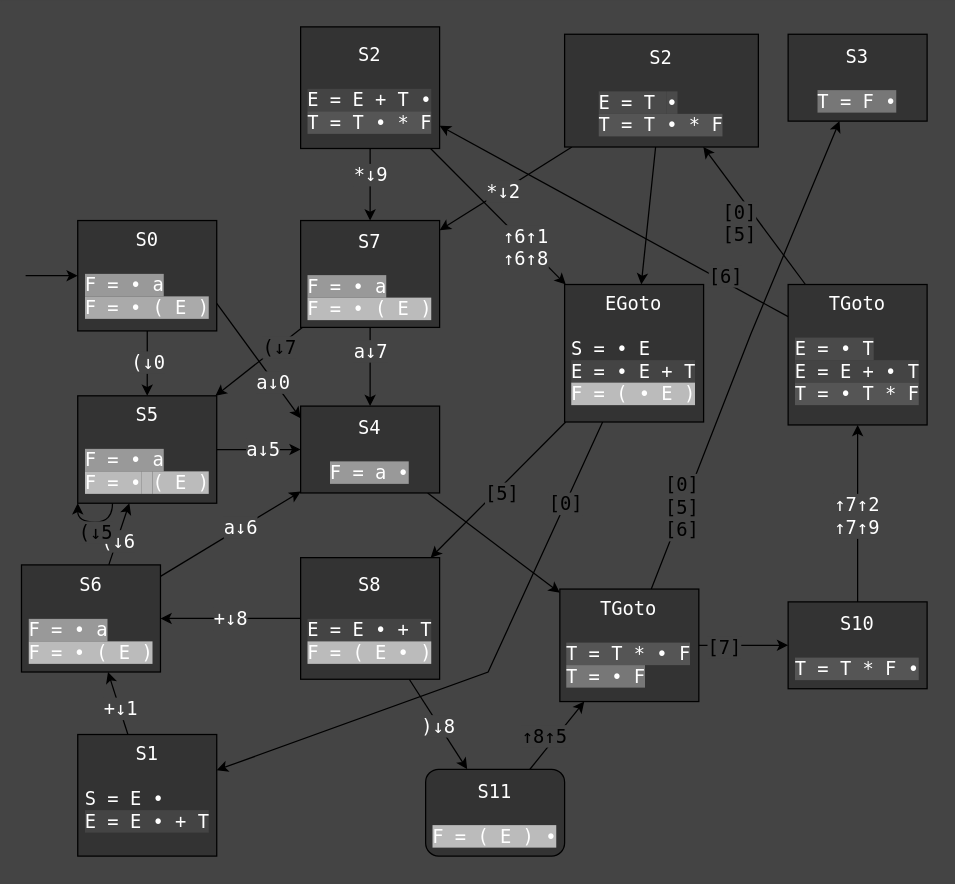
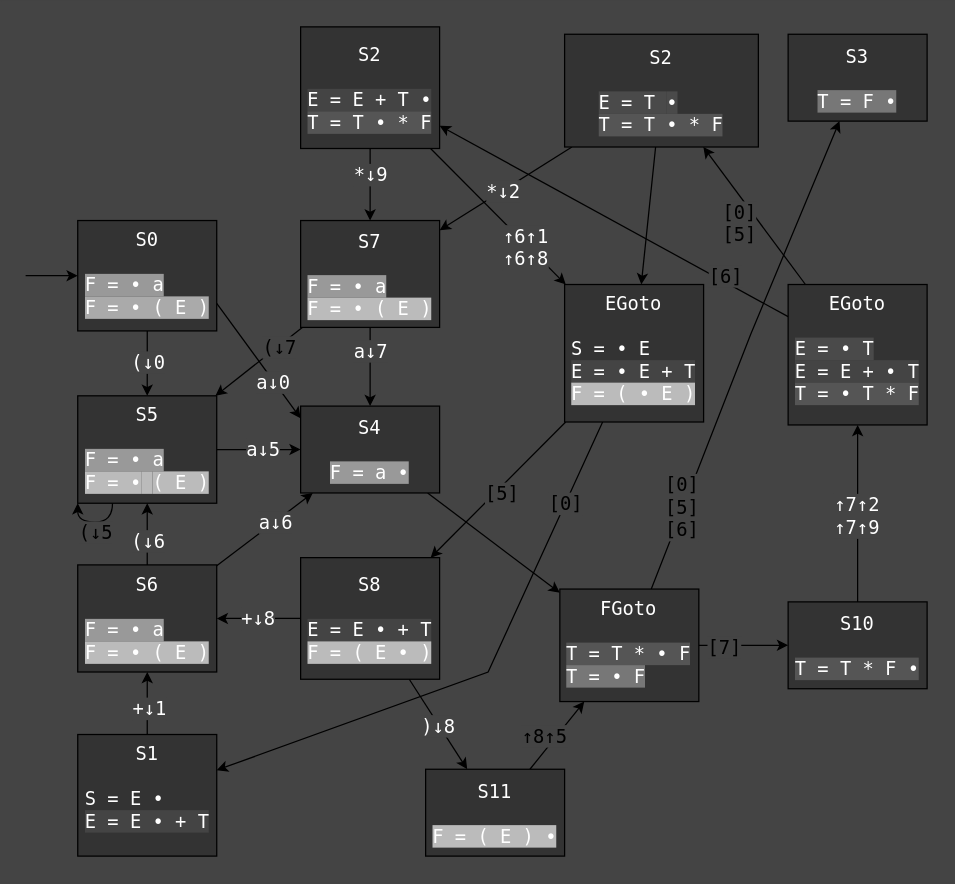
(858, 338) -> (858, 338)
(91, 618) -> (147, 618)
(629, 632) -> (629, 632)
(495, 813) -> (495, 813)
